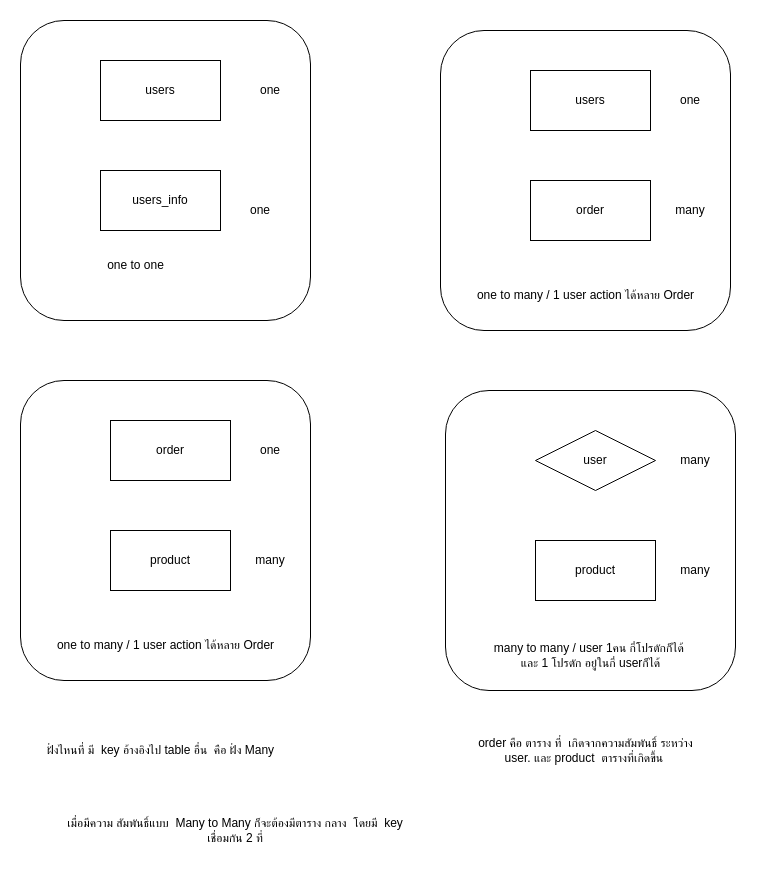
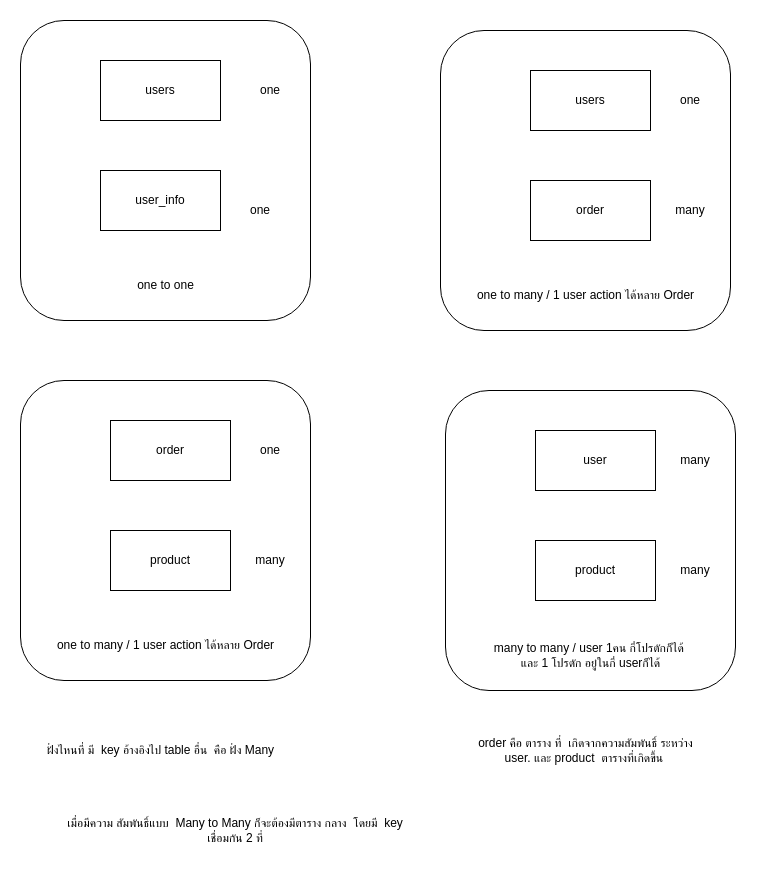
(161, 201) -> (161, 201)
(136, 266) -> (166, 286)
(596, 461) -> (596, 461)
